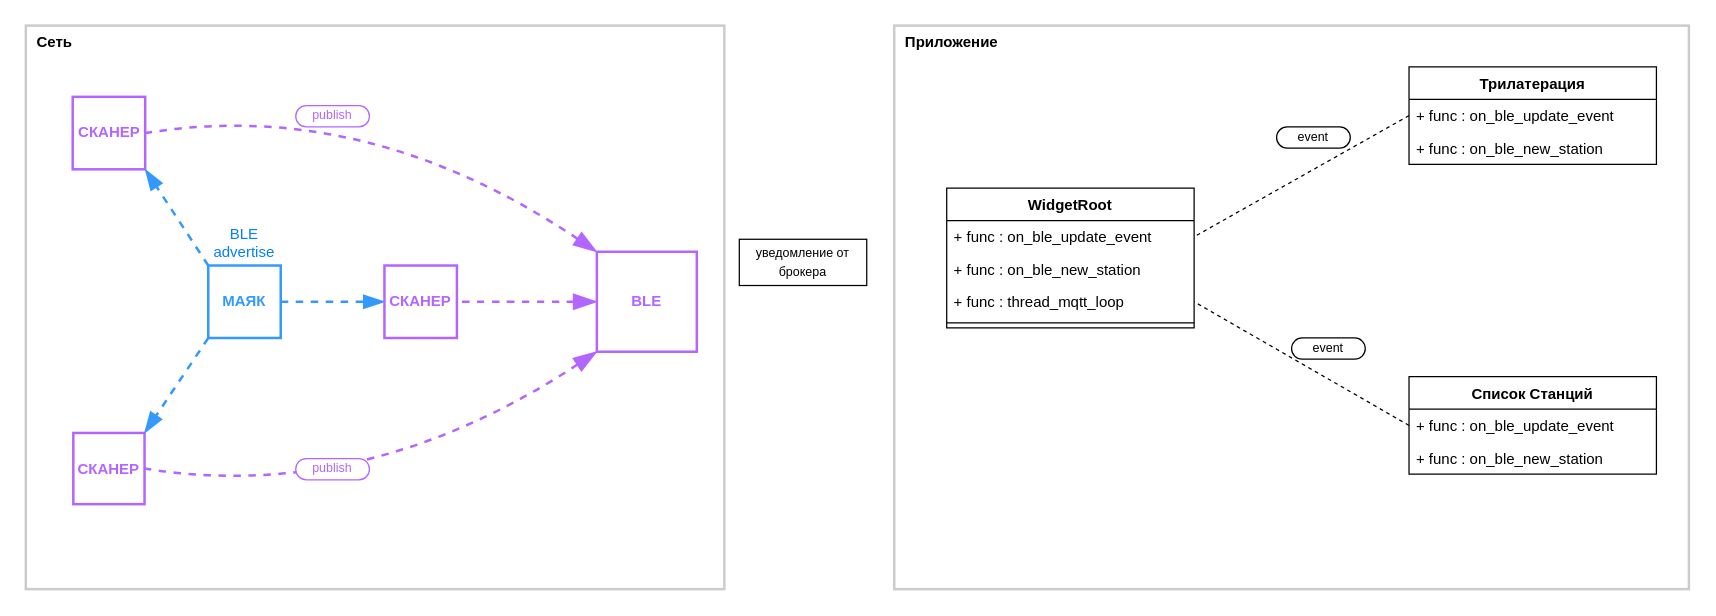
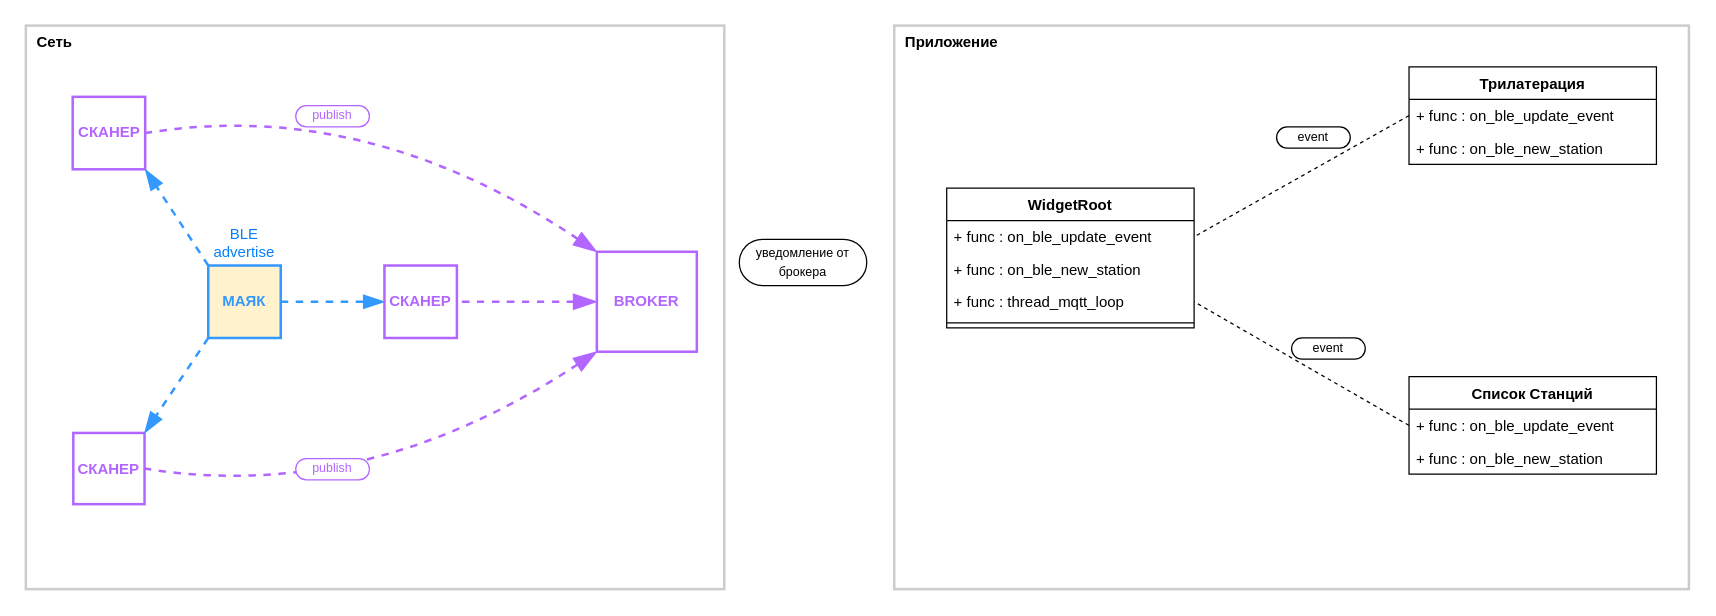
(803, 263) -> (803, 263)
(244, 302) -> (244, 302)
(647, 302) -> (647, 302)
